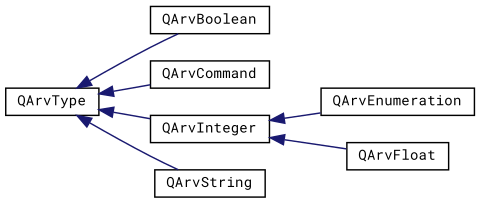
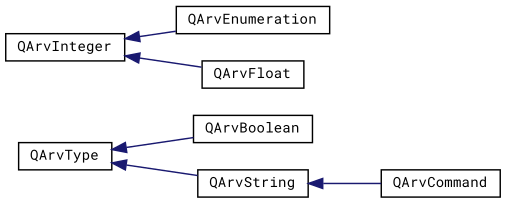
(132, 88) -> (352, 183)
(132, 116) -> none
